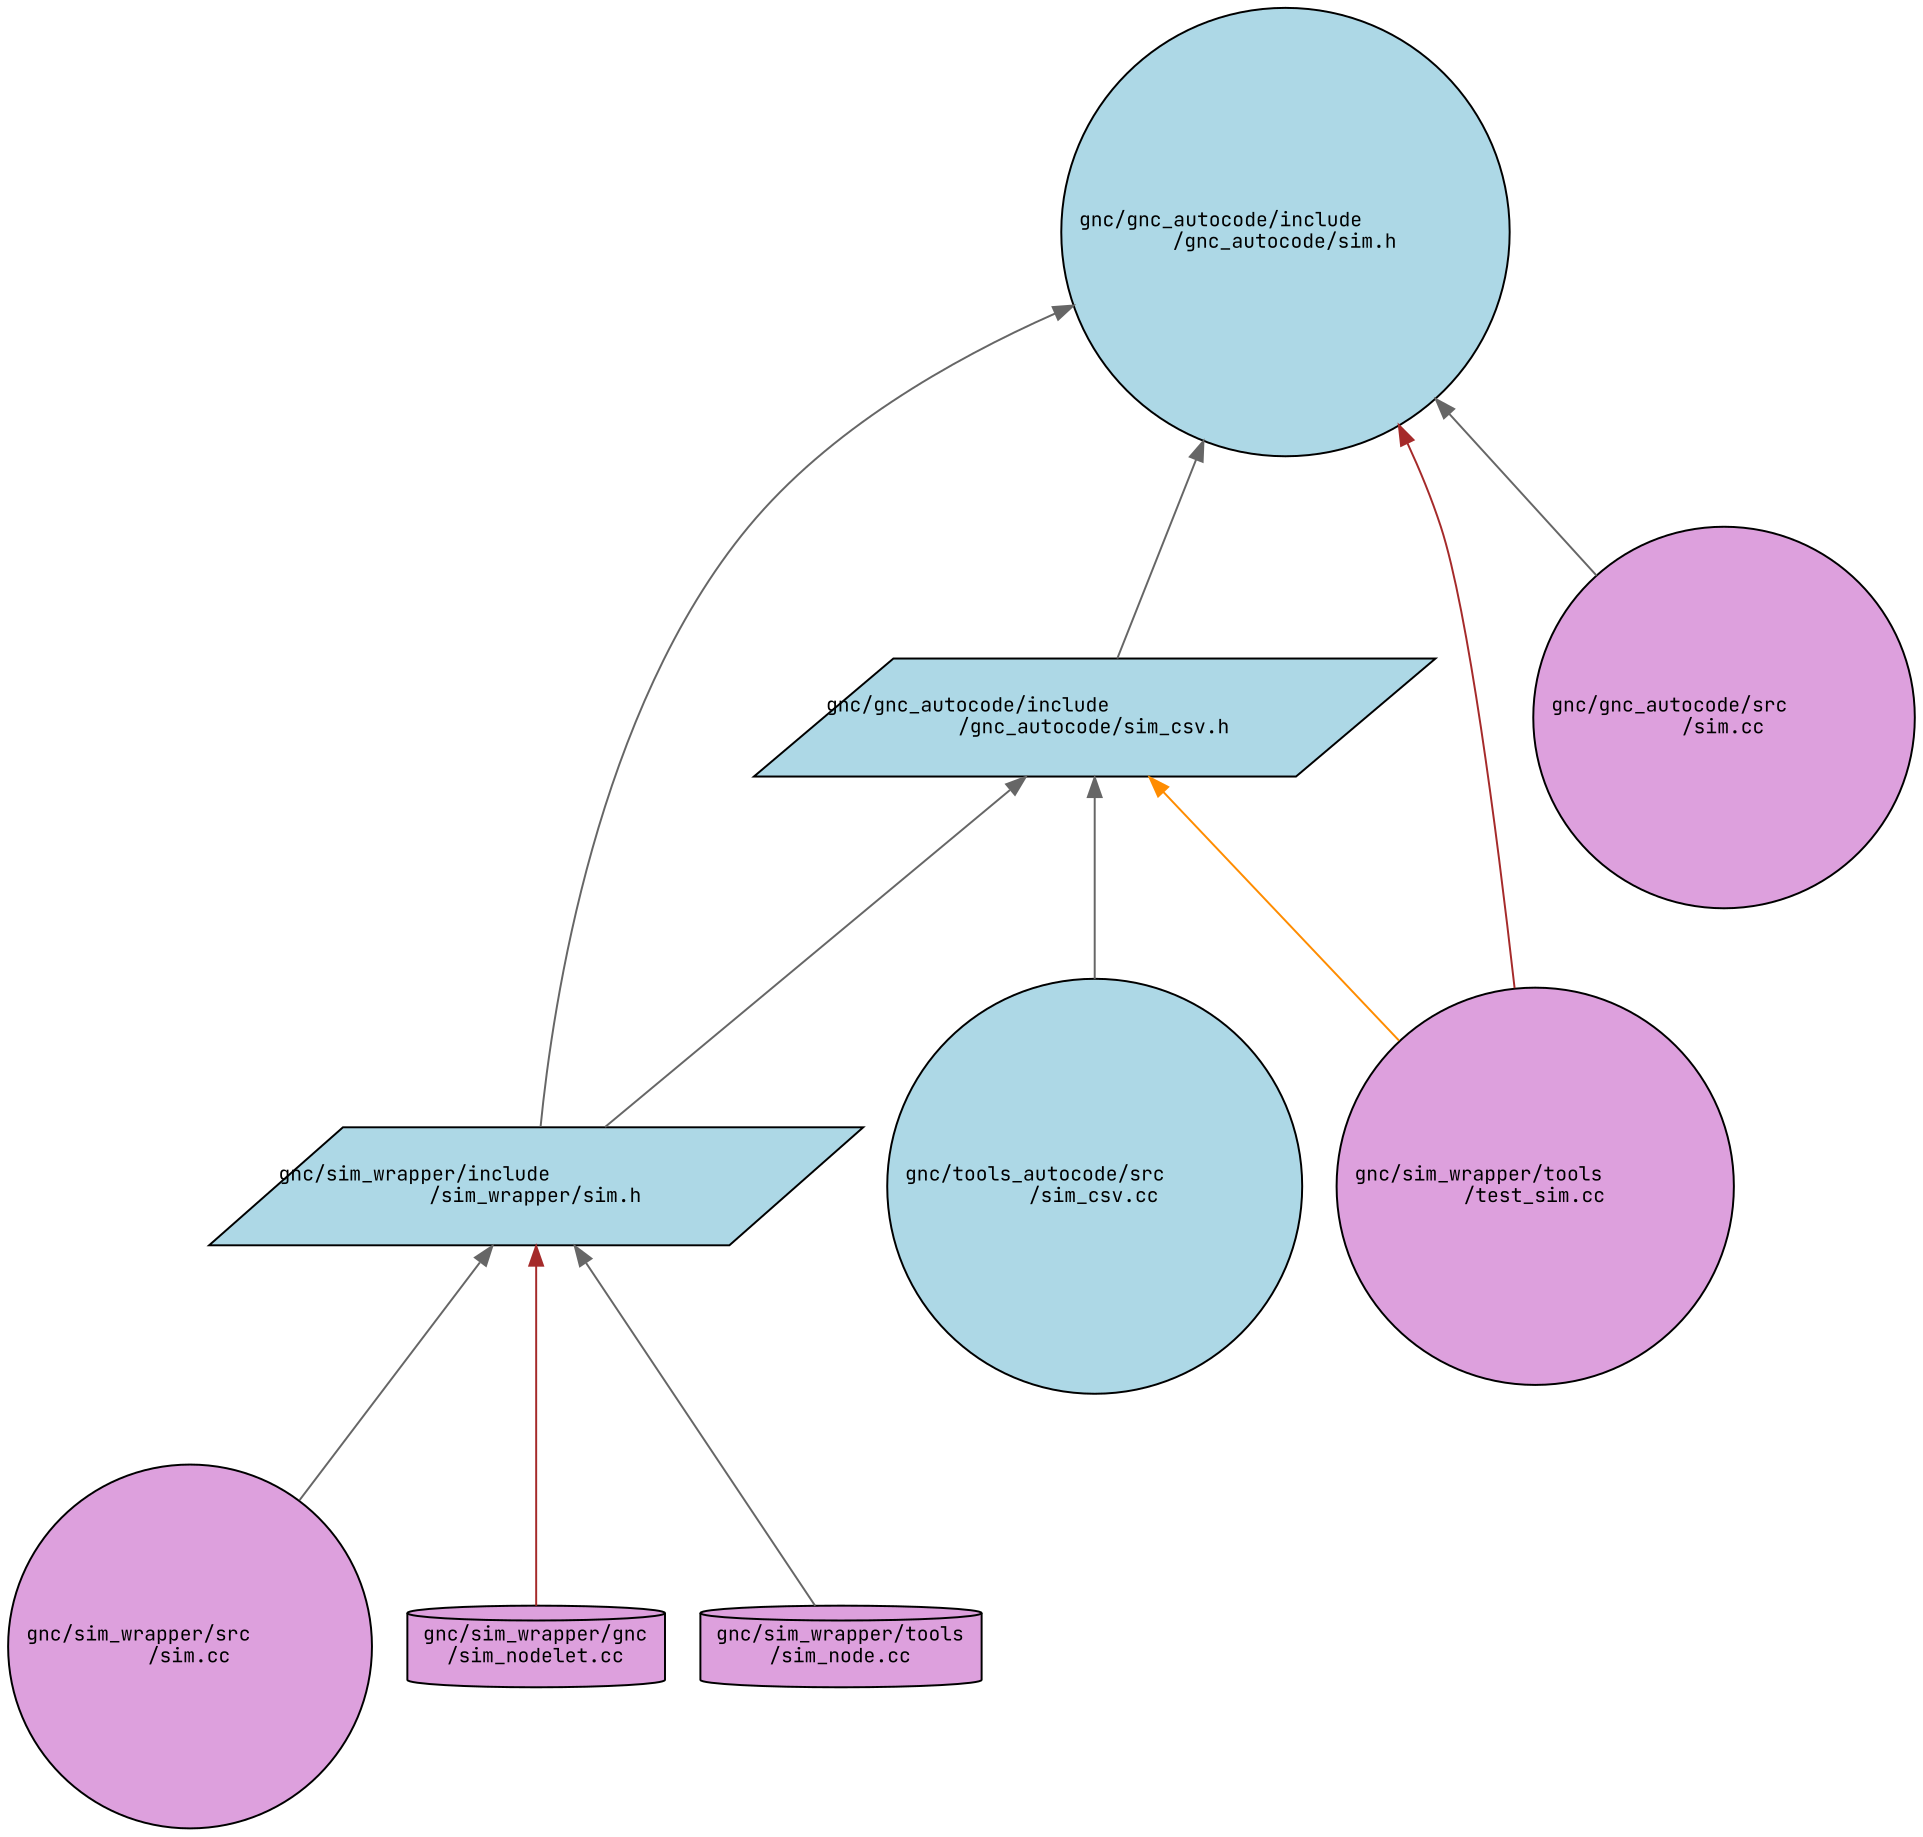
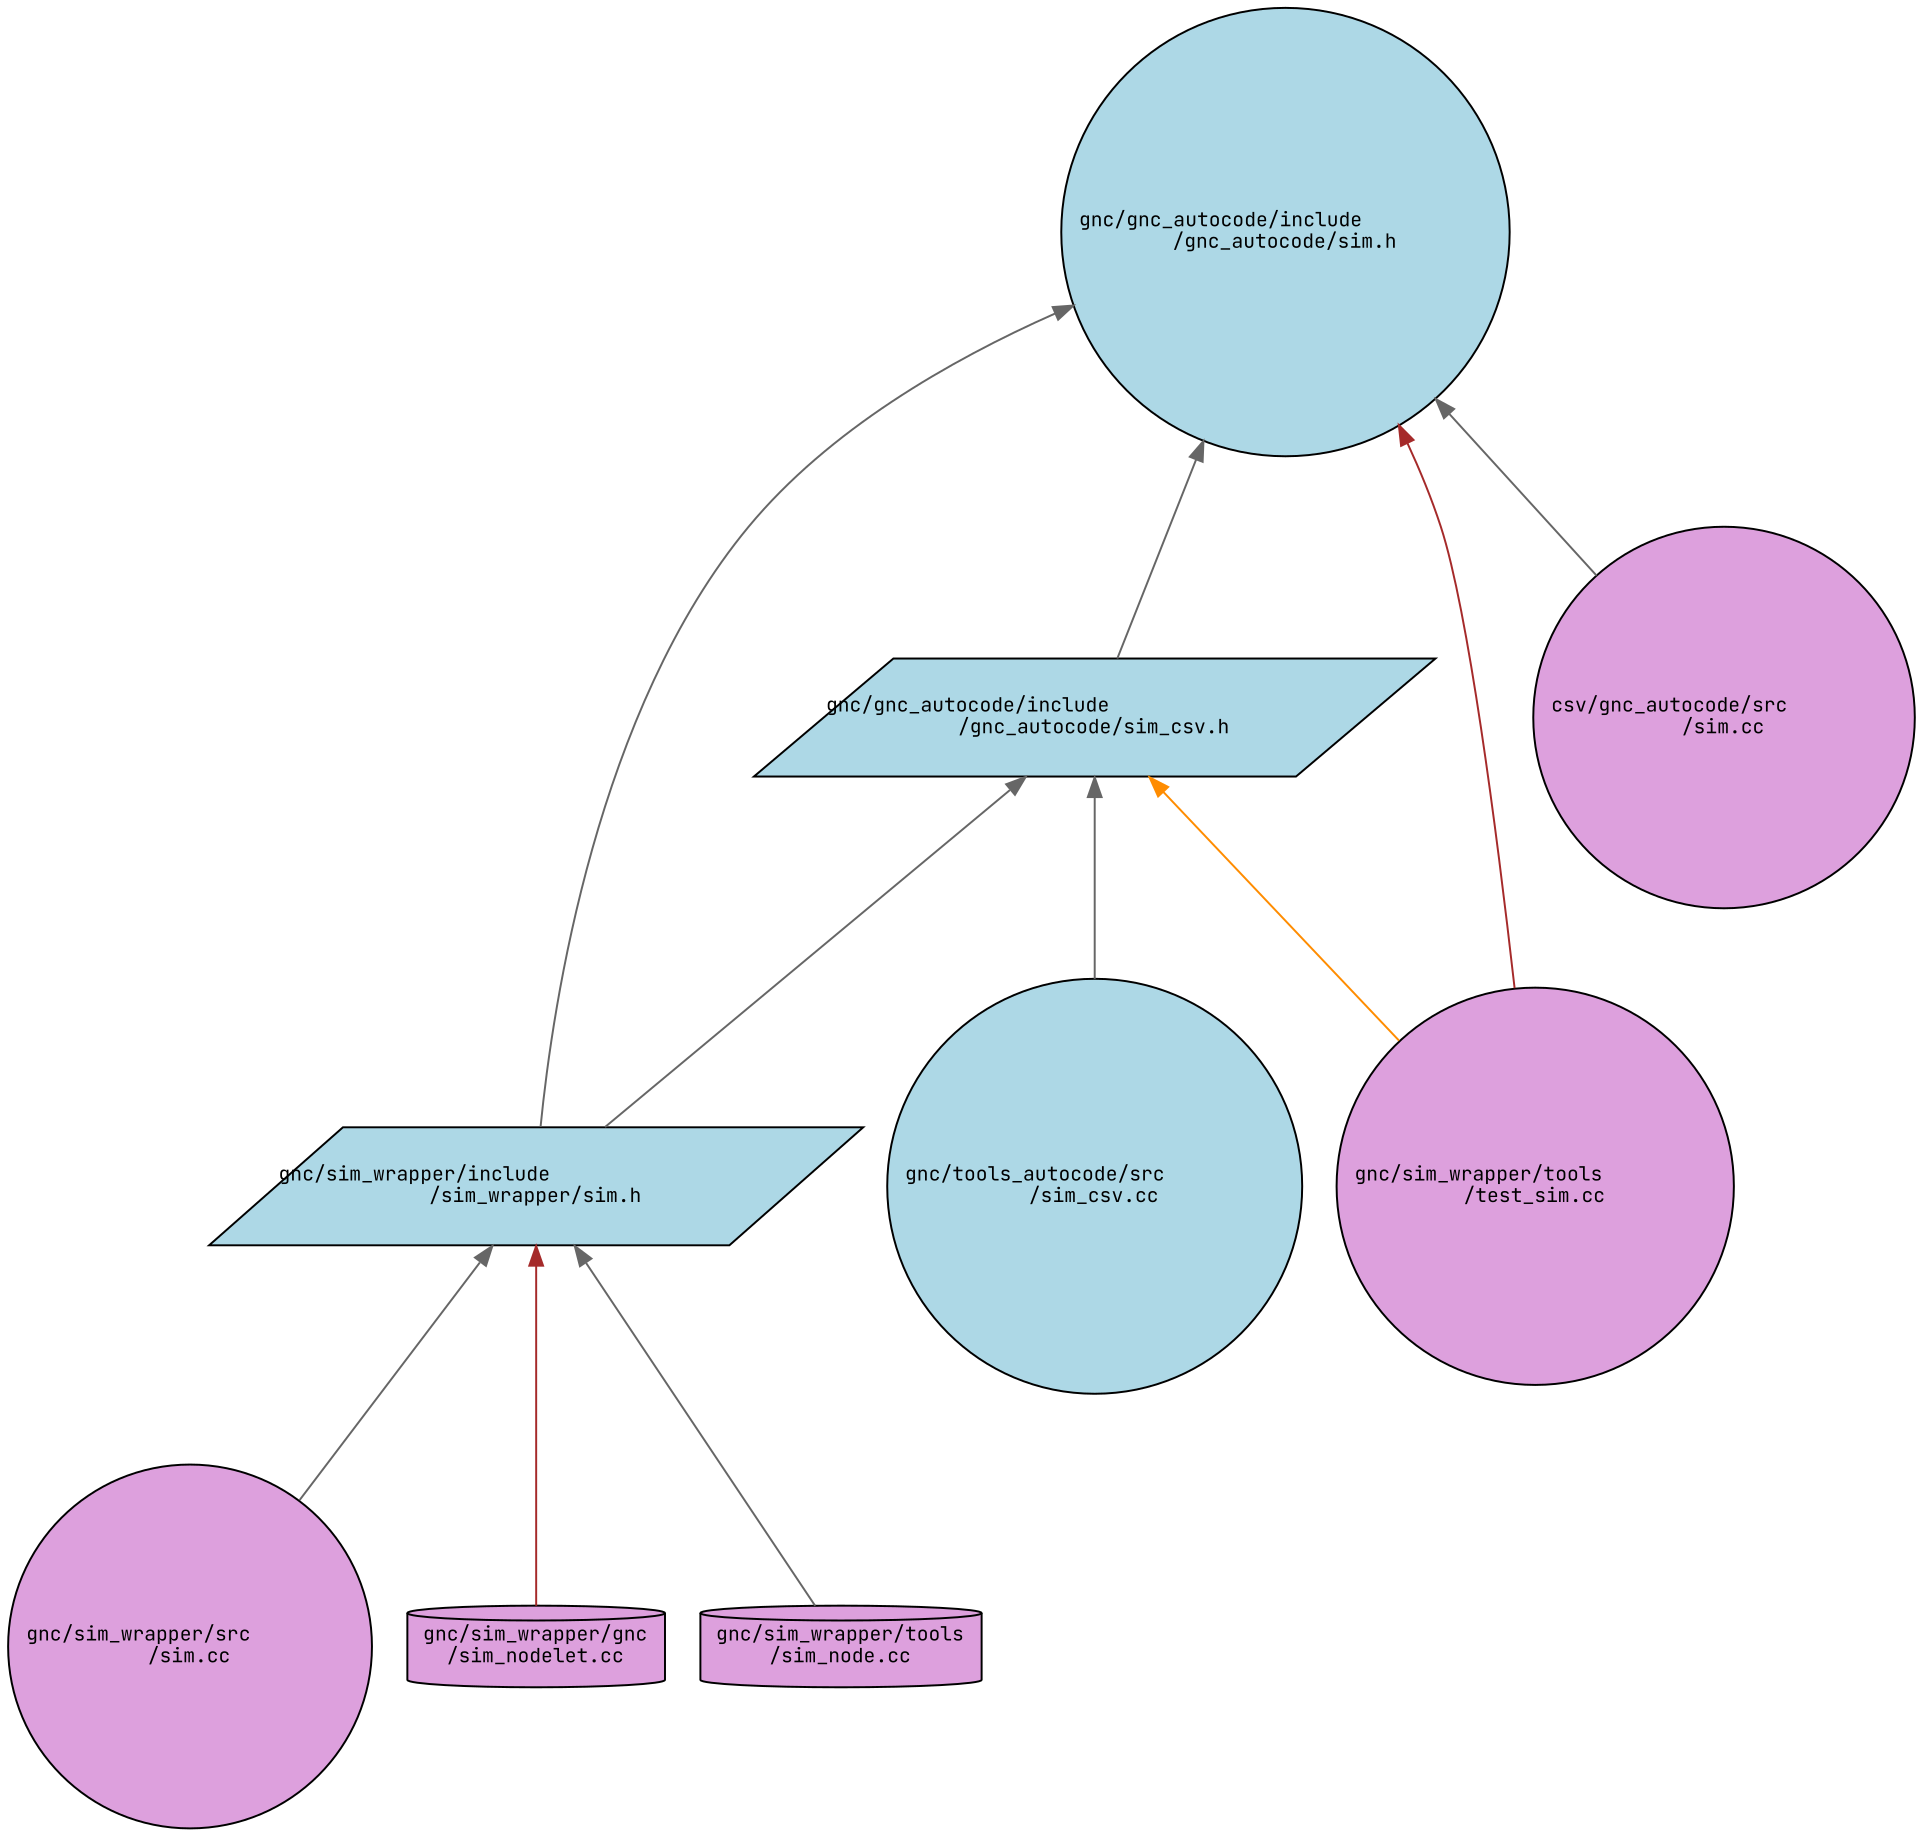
(1724, 718) -> (1724, 718)
